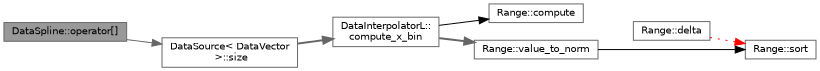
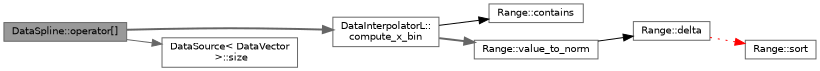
(536, 13) -> (536, 13)
(310, 42) -> (225, 28)
(667, 50) -> (611, 39)
